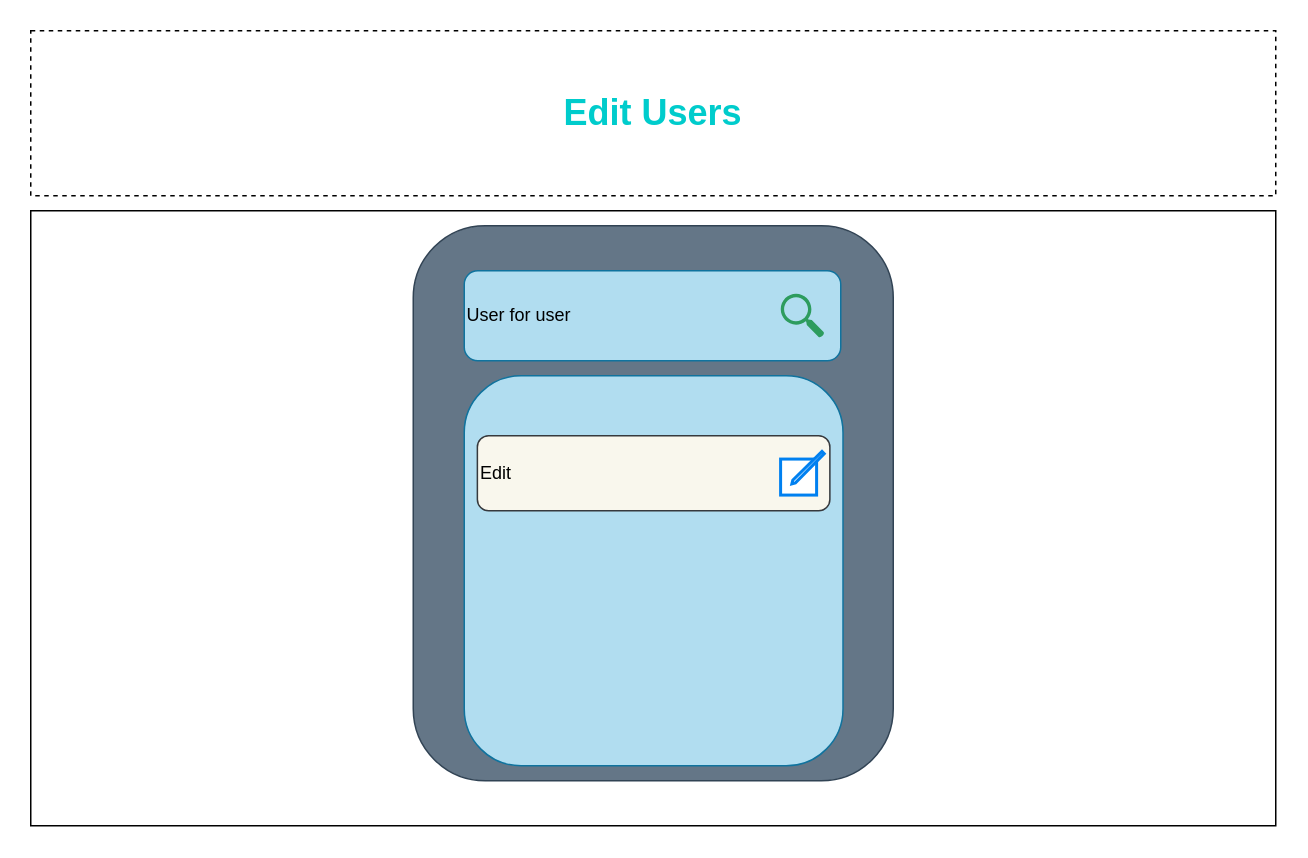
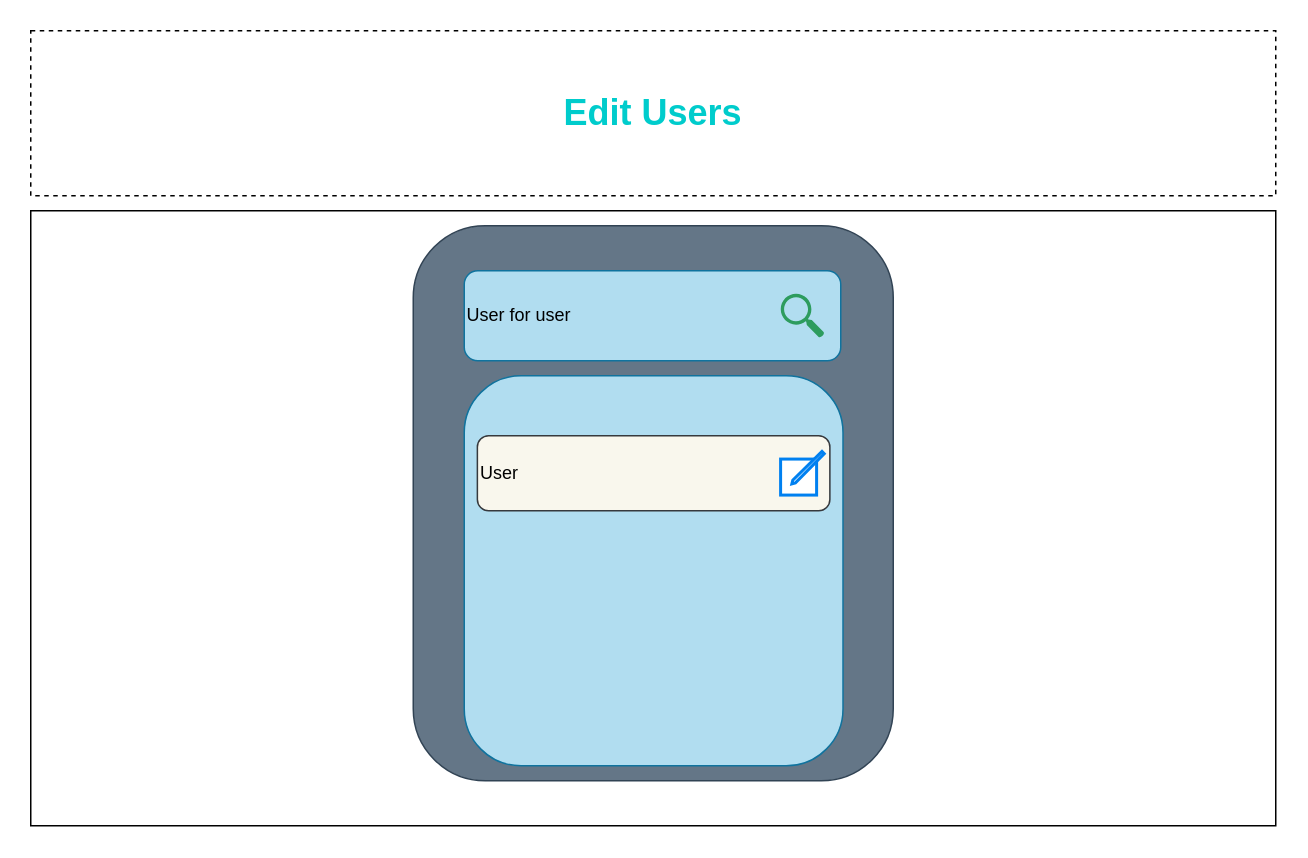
(499, 473) -> (501, 473)
